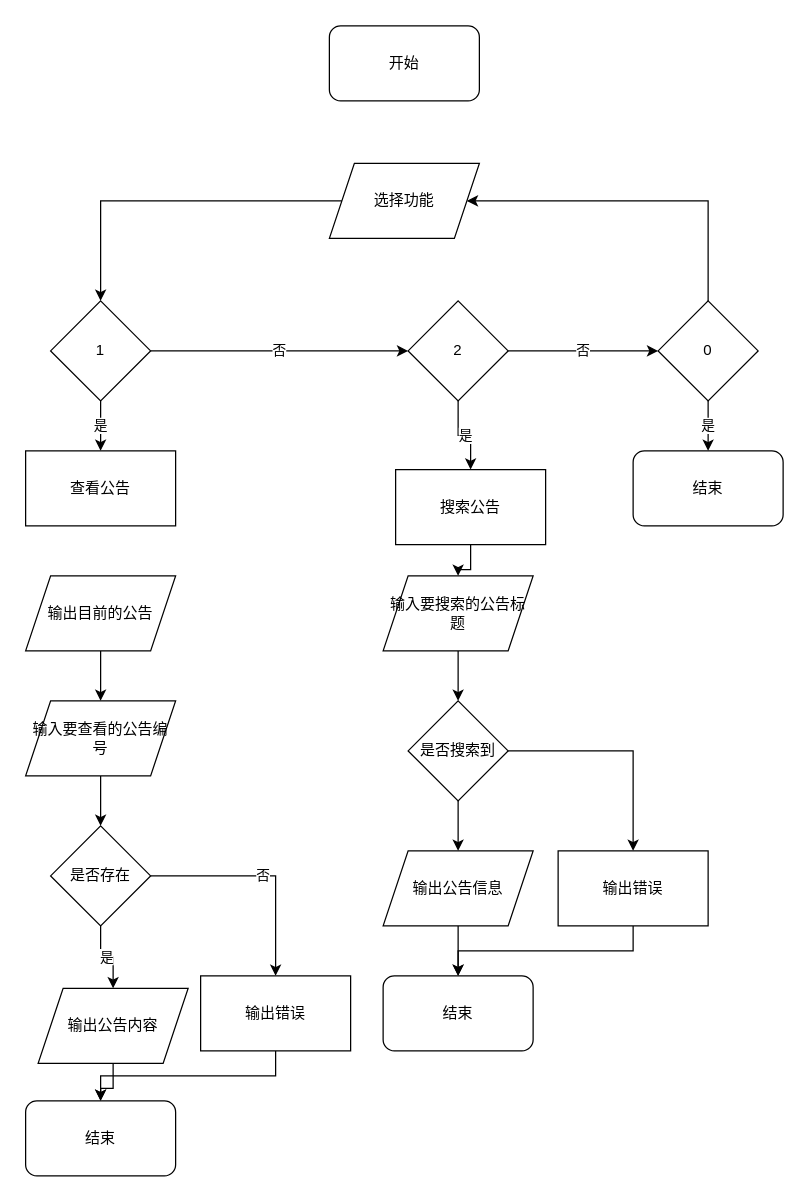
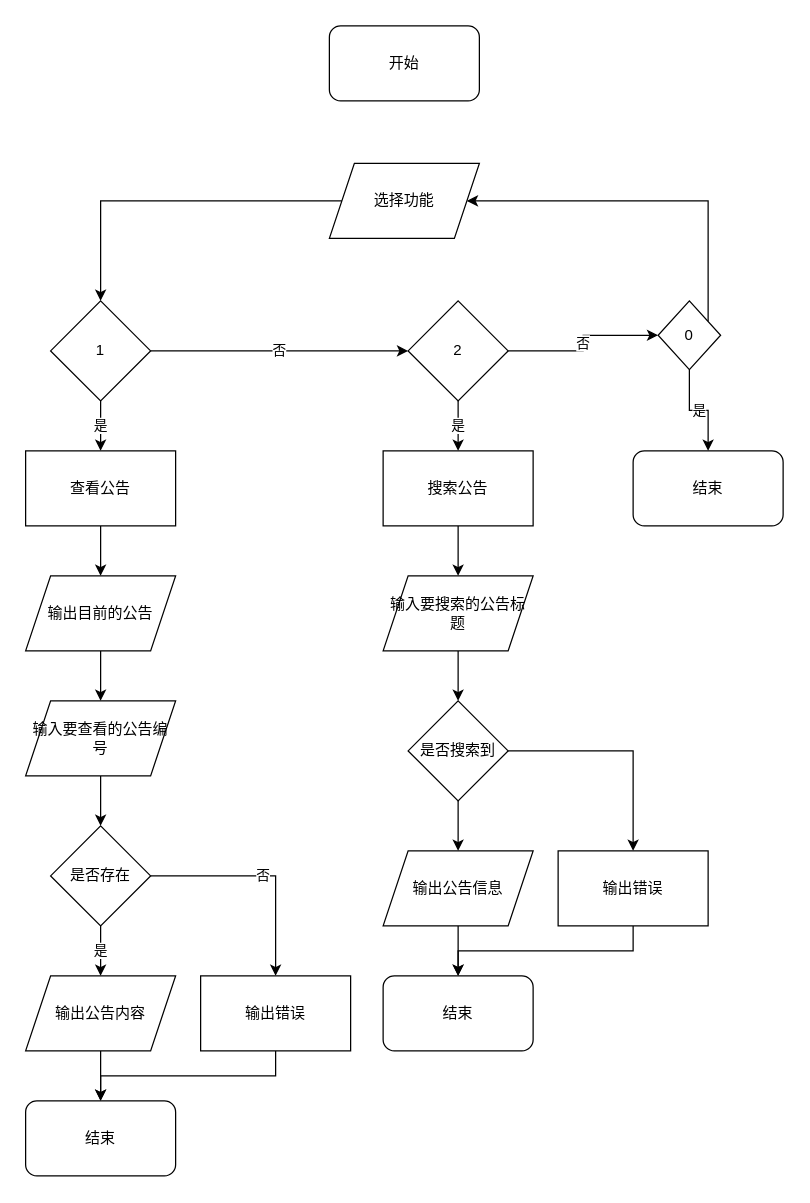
(708, 351) -> (689, 335)
(471, 507) -> (458, 488)
none -> (101, 547)
(113, 1026) -> (101, 1013)
